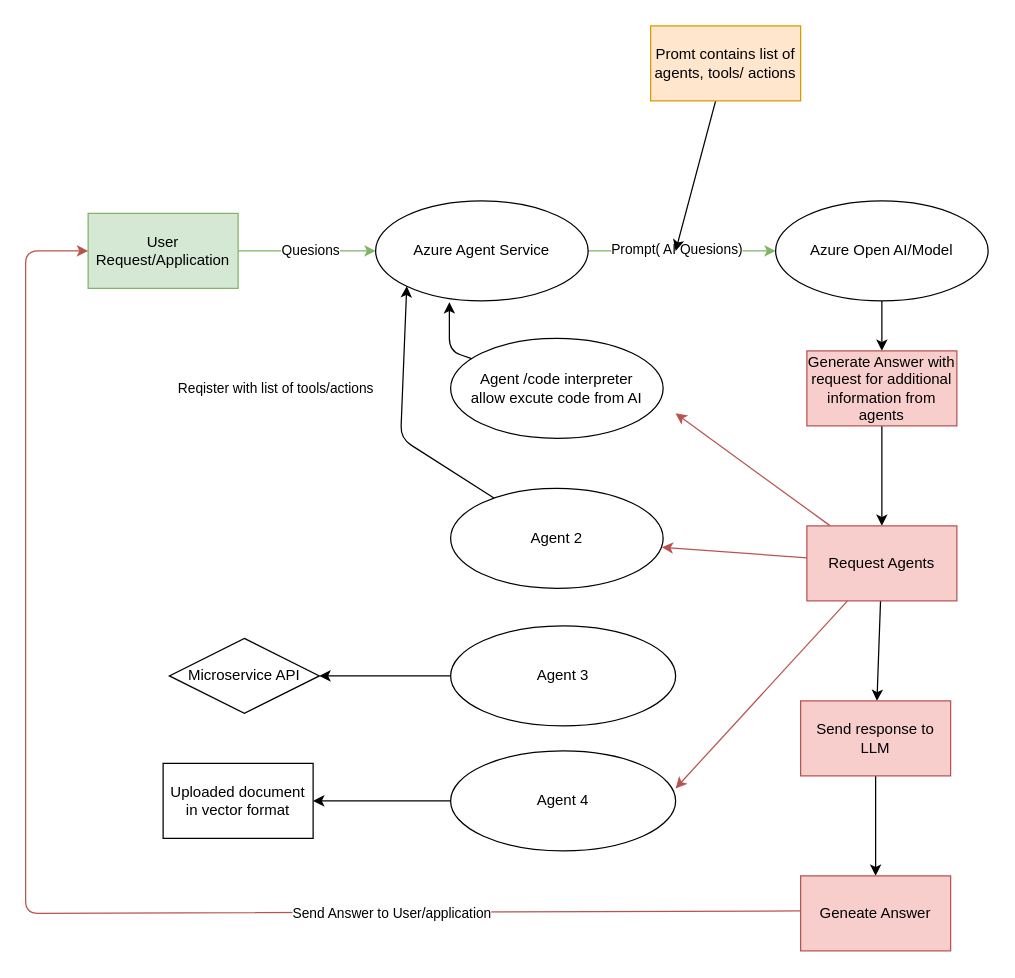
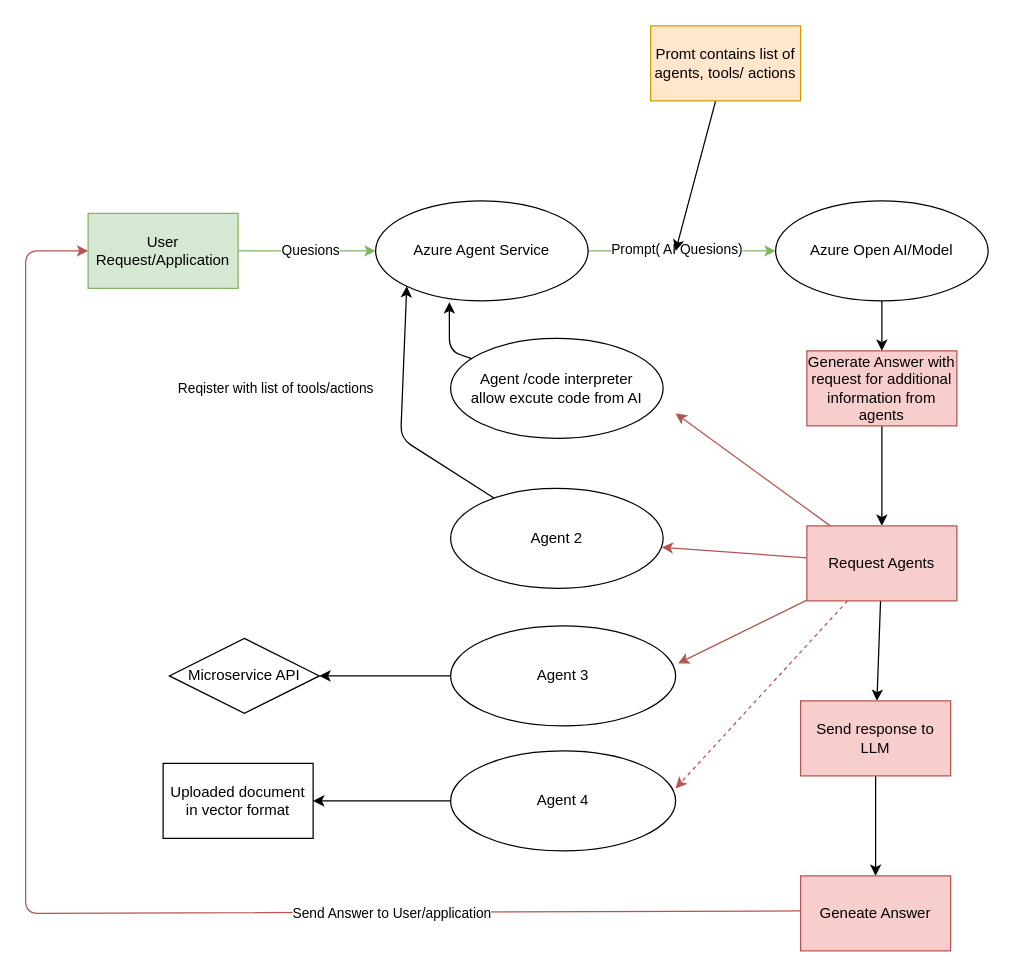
none -> (747, 630)
(764, 692) -> (764, 692)
